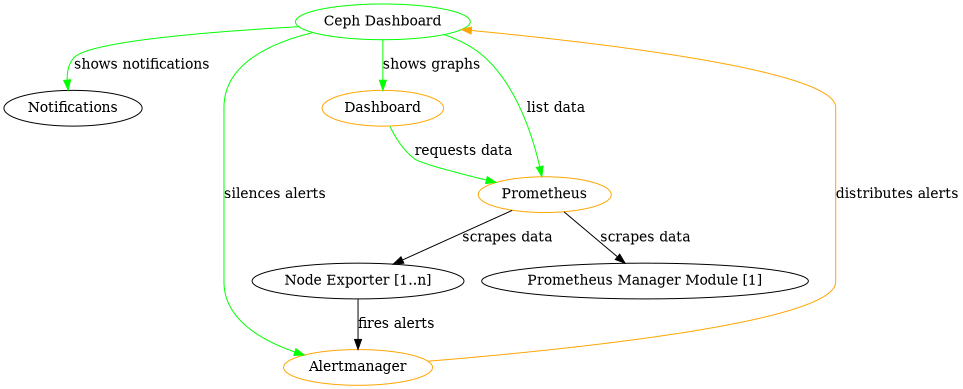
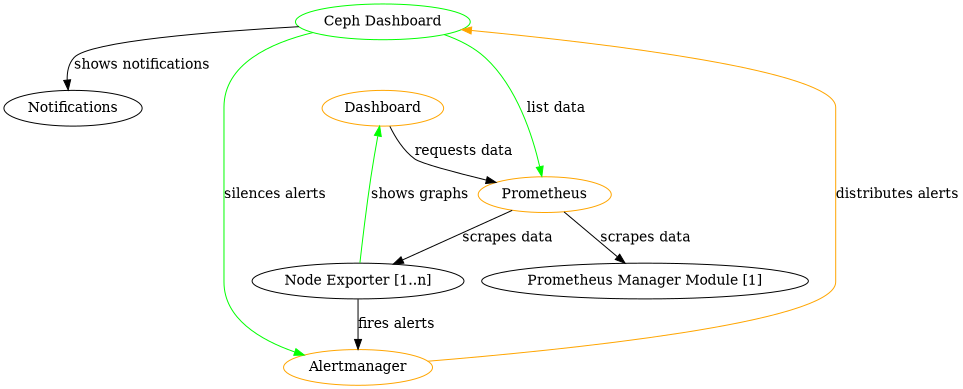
(173, 36) -> (173, 36)
(383, 60) -> (368, 199)
(430, 165) -> (430, 165)
